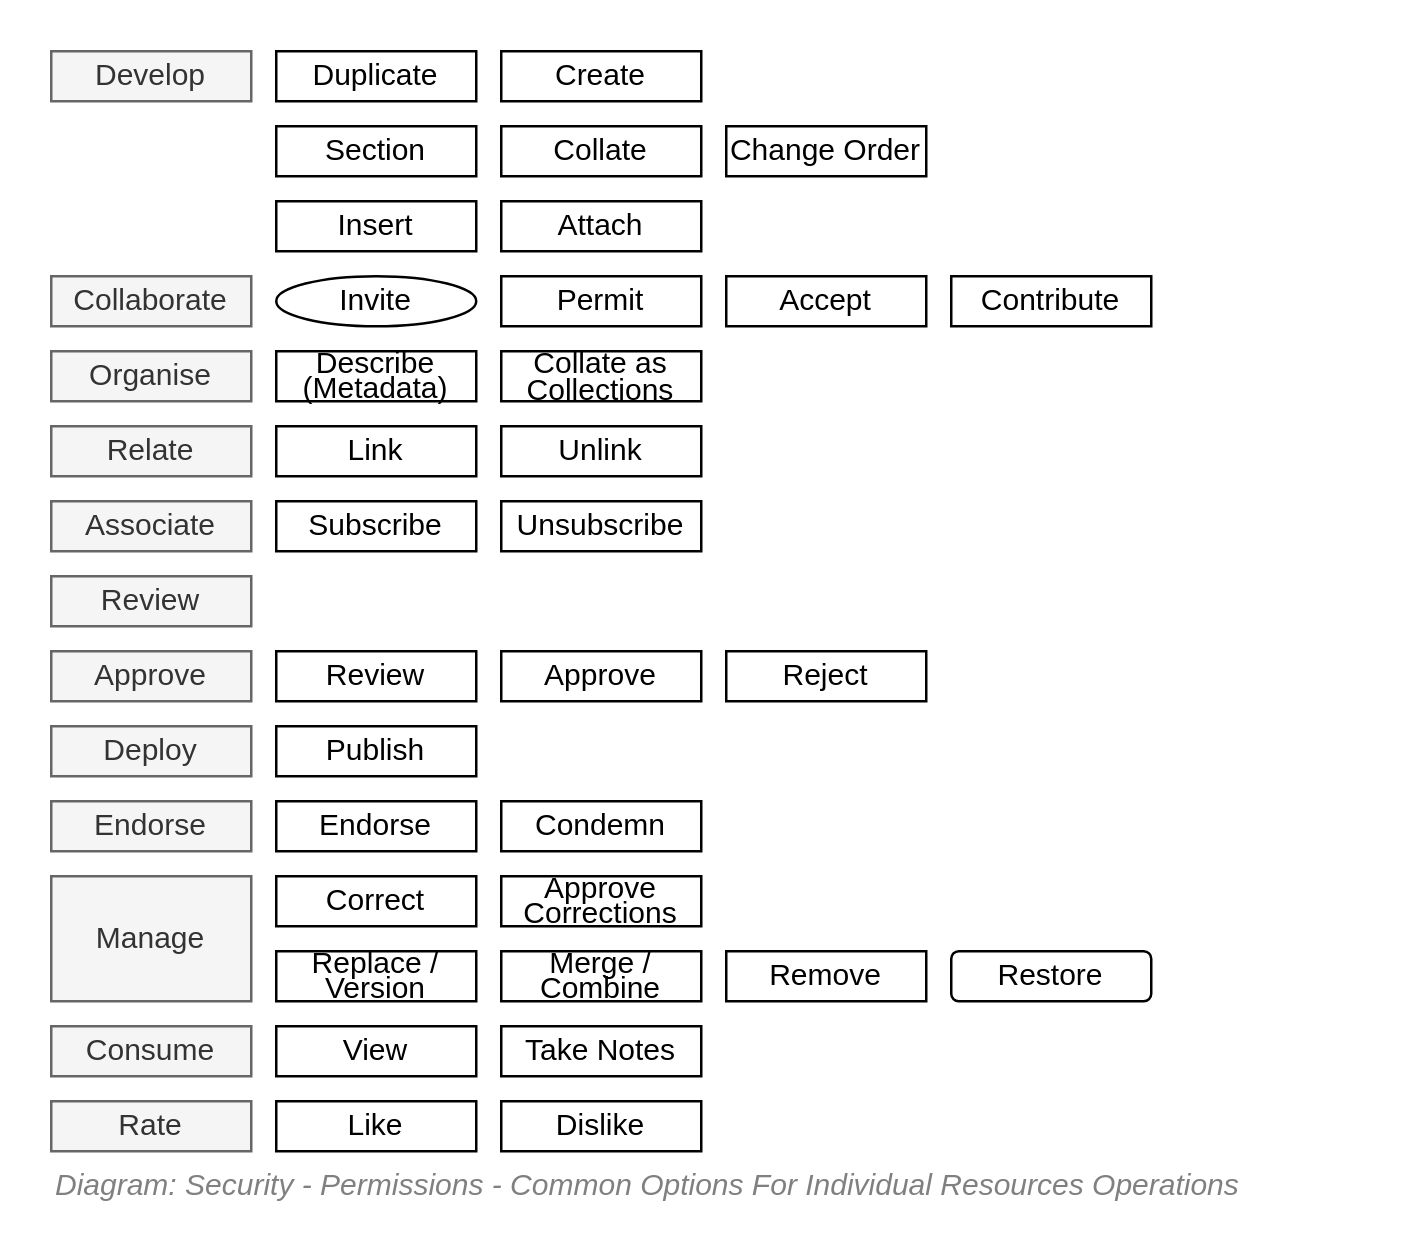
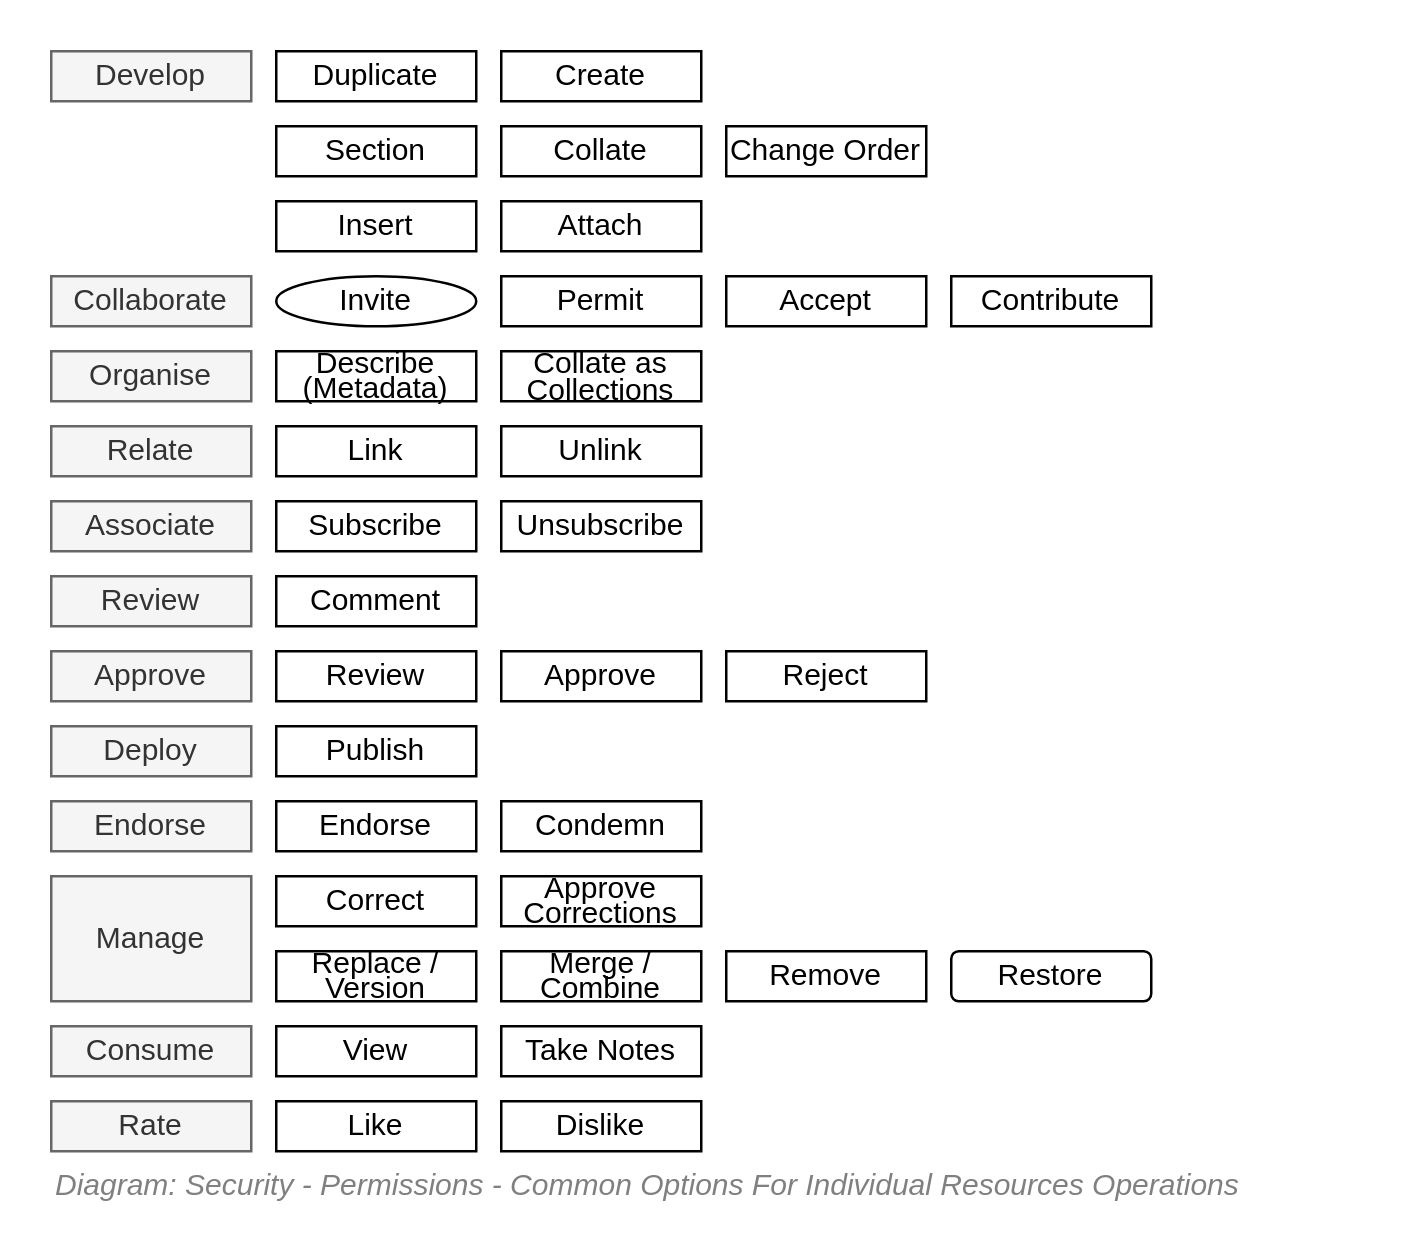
none -> (376, 601)
